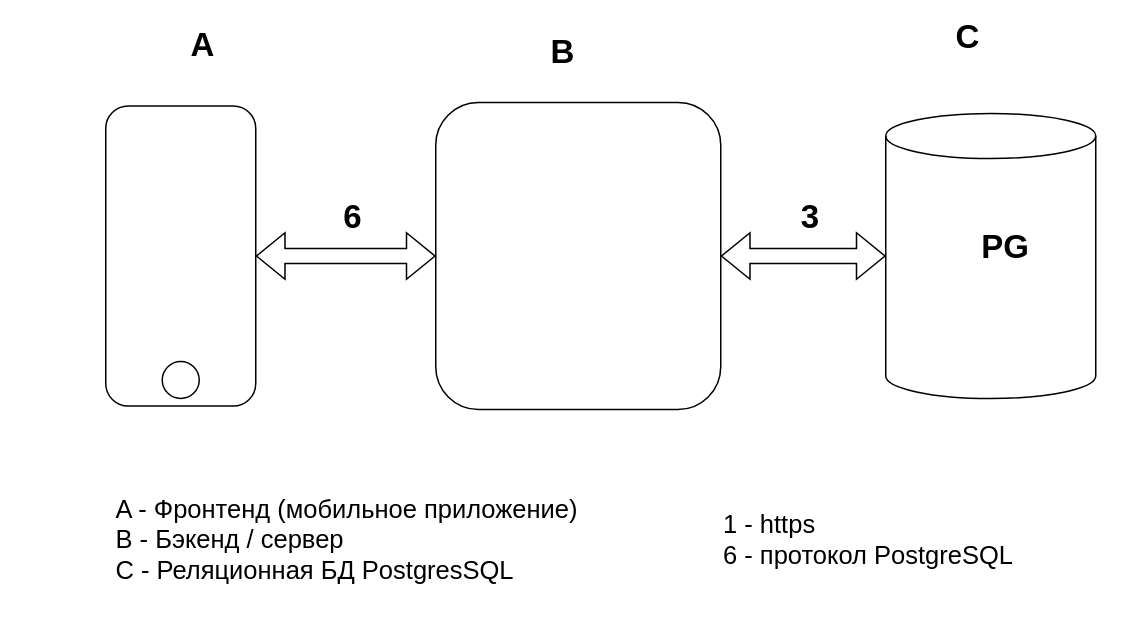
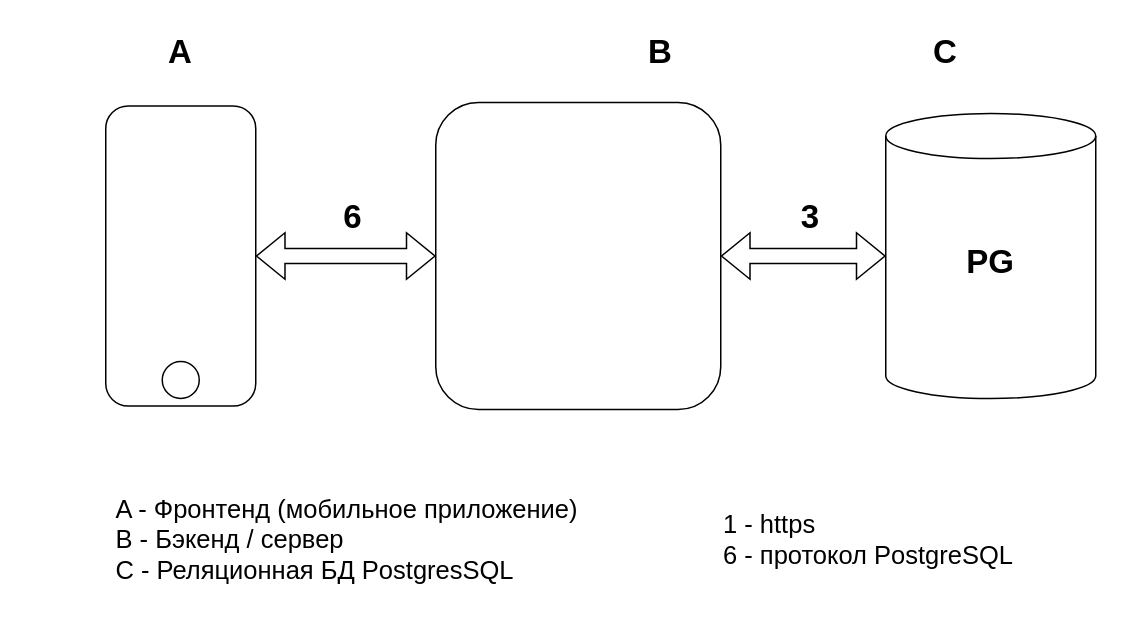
(968, 38) -> (946, 53)
(203, 46) -> (181, 53)
(563, 53) -> (661, 53)
(1006, 248) -> (991, 263)
